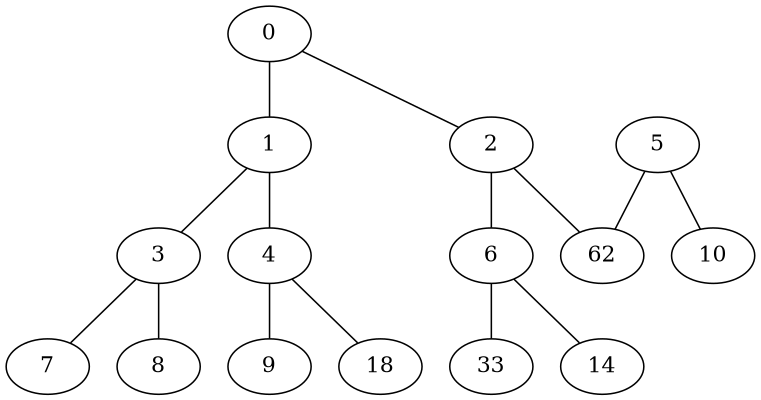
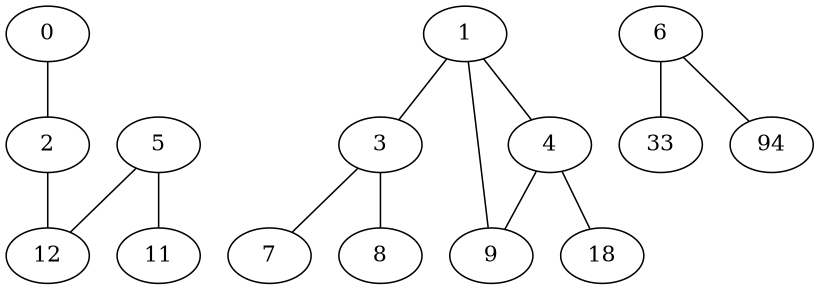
(270, 89) -> (478, 145)
(491, 200) -> none
(602, 256) -> (48, 256)
(713, 256) -> (159, 256)
(602, 367) -> (772, 145)
